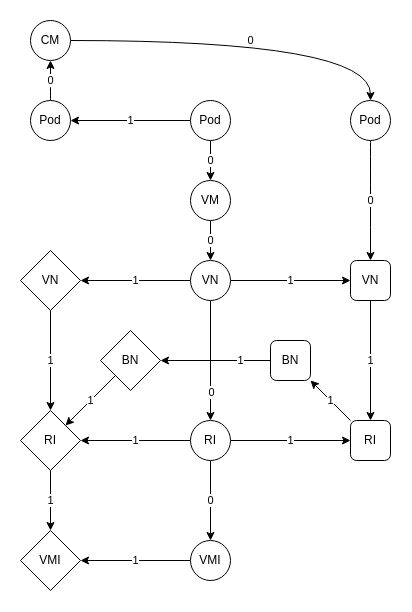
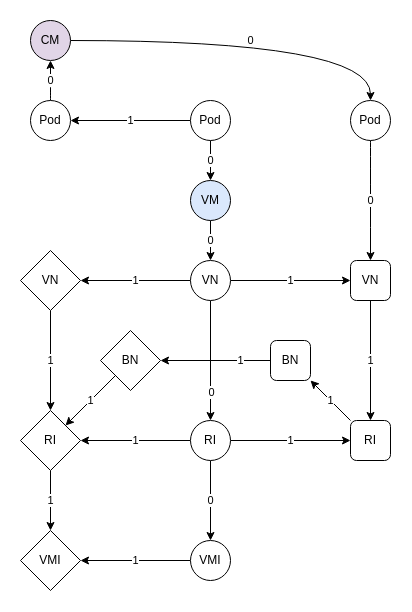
(51, 41) -> (51, 41)
(211, 201) -> (211, 201)
